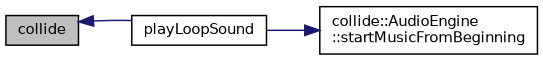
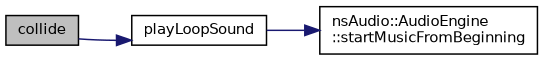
(113, 20) -> (97, 40)
(429, 30) -> (429, 30)
